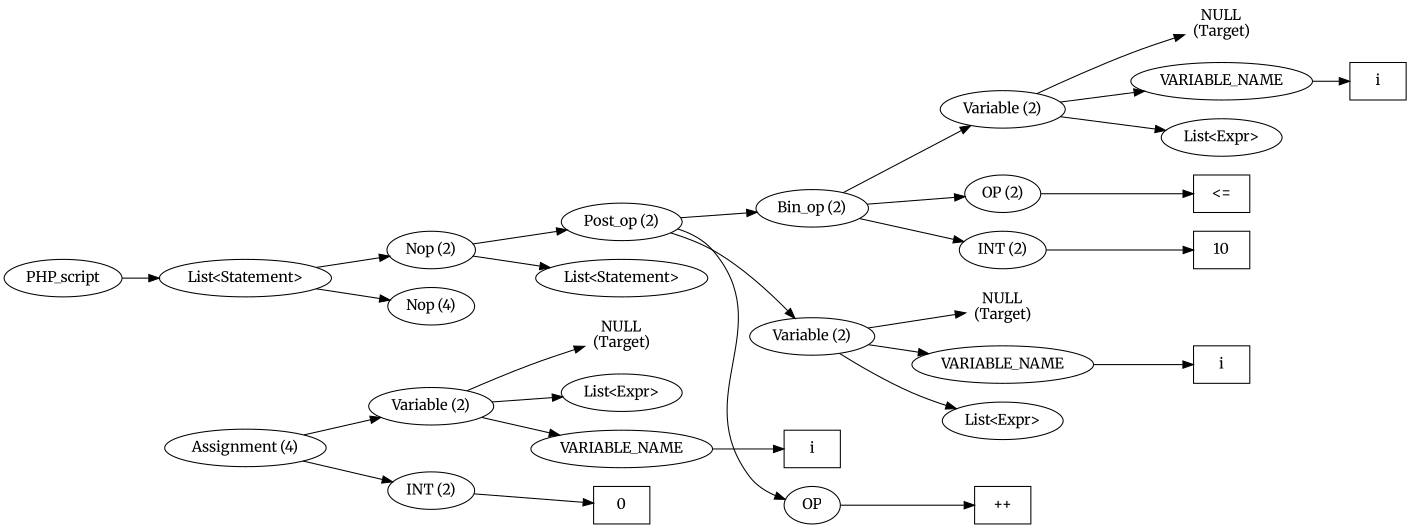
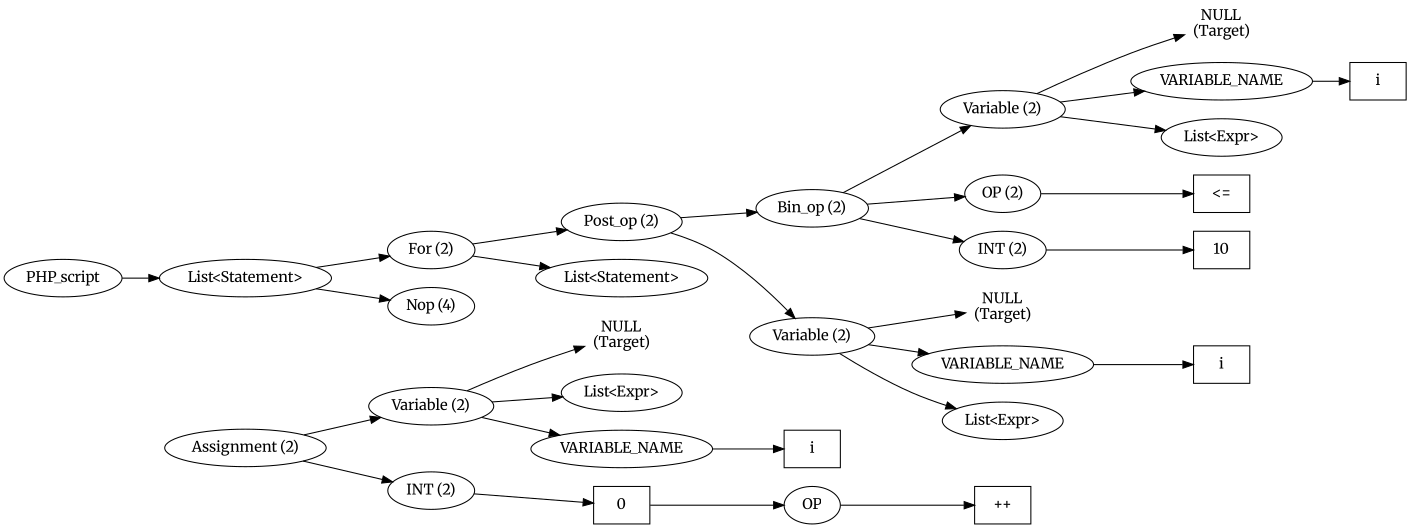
(431, 250) -> (431, 250)
(734, 358) -> (712, 505)
(245, 448) -> (245, 448)
